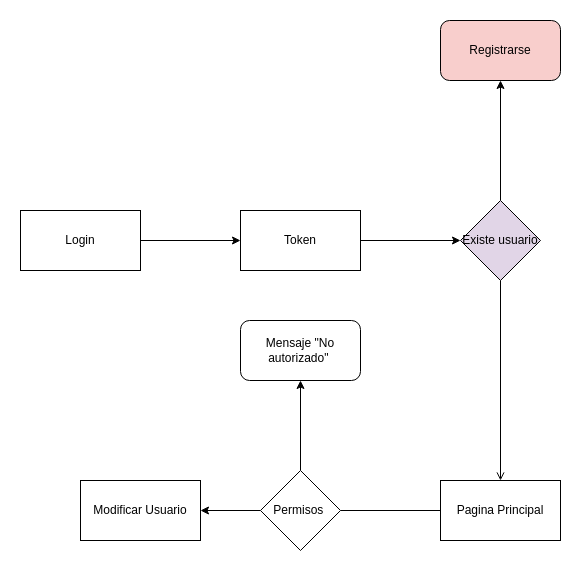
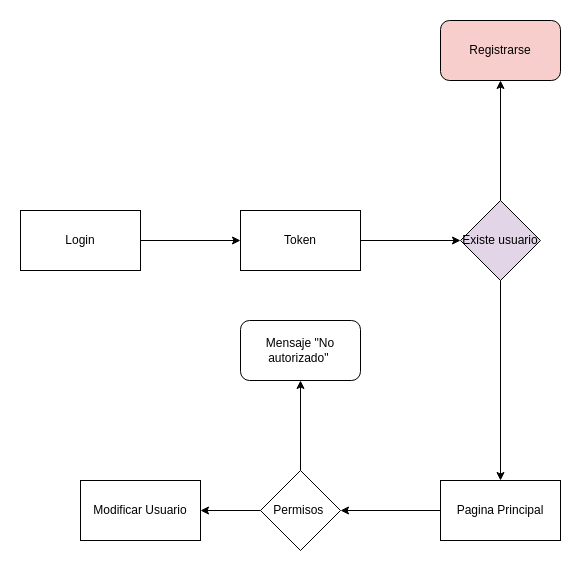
(501, 474) -> (501, 472)
(346, 511) -> (348, 511)
